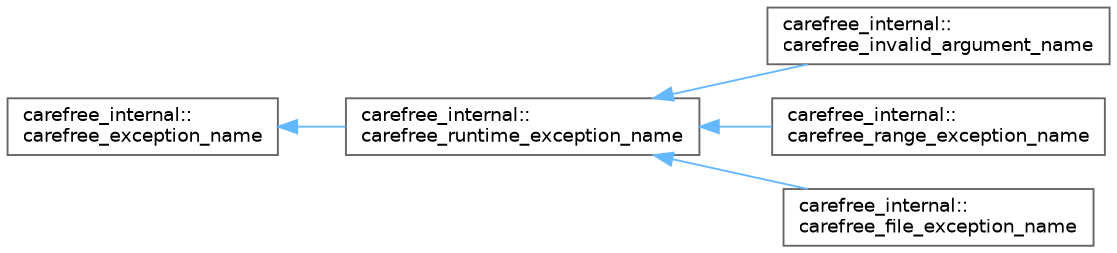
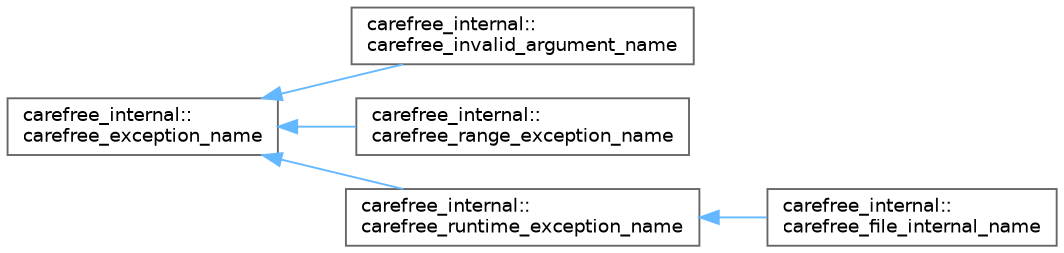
(740, 79) -> (342, 79)
(745, 127) -> (327, 127)
(939, 217) -> (912, 217)
